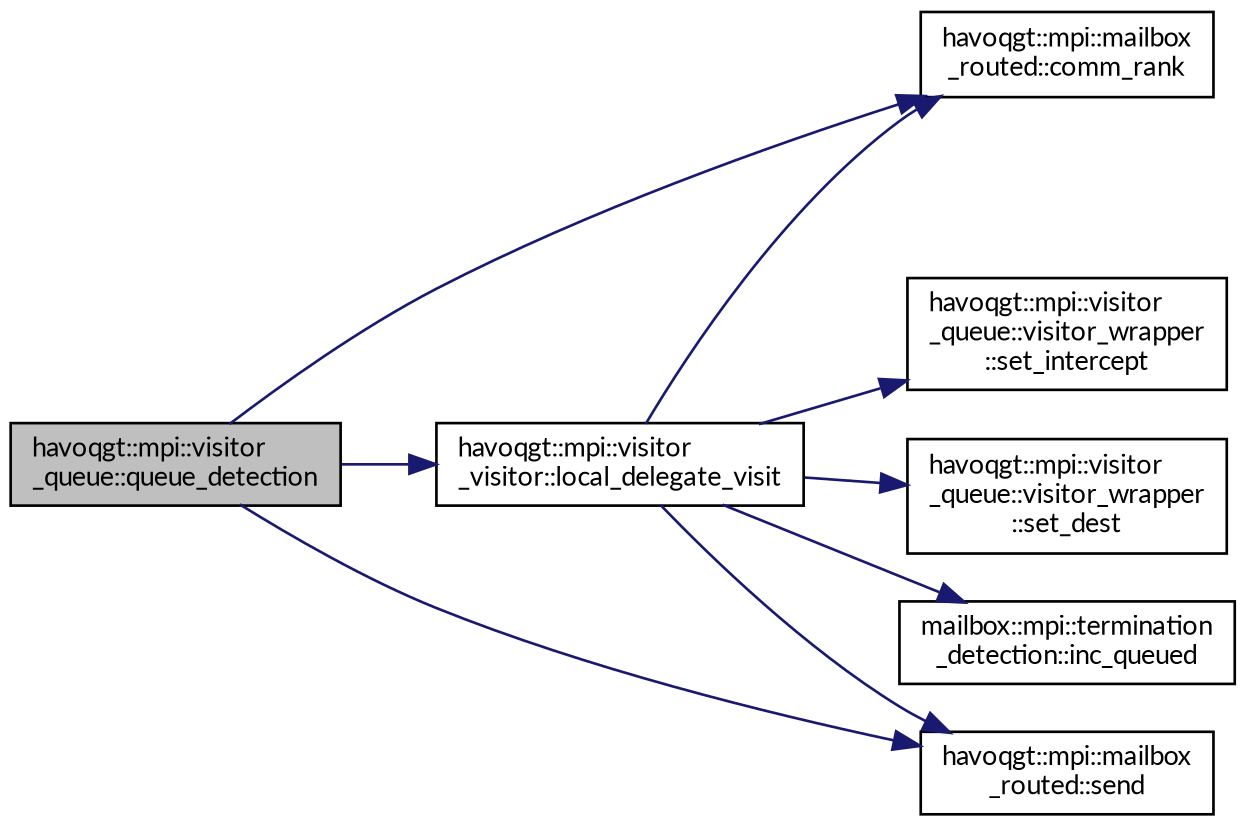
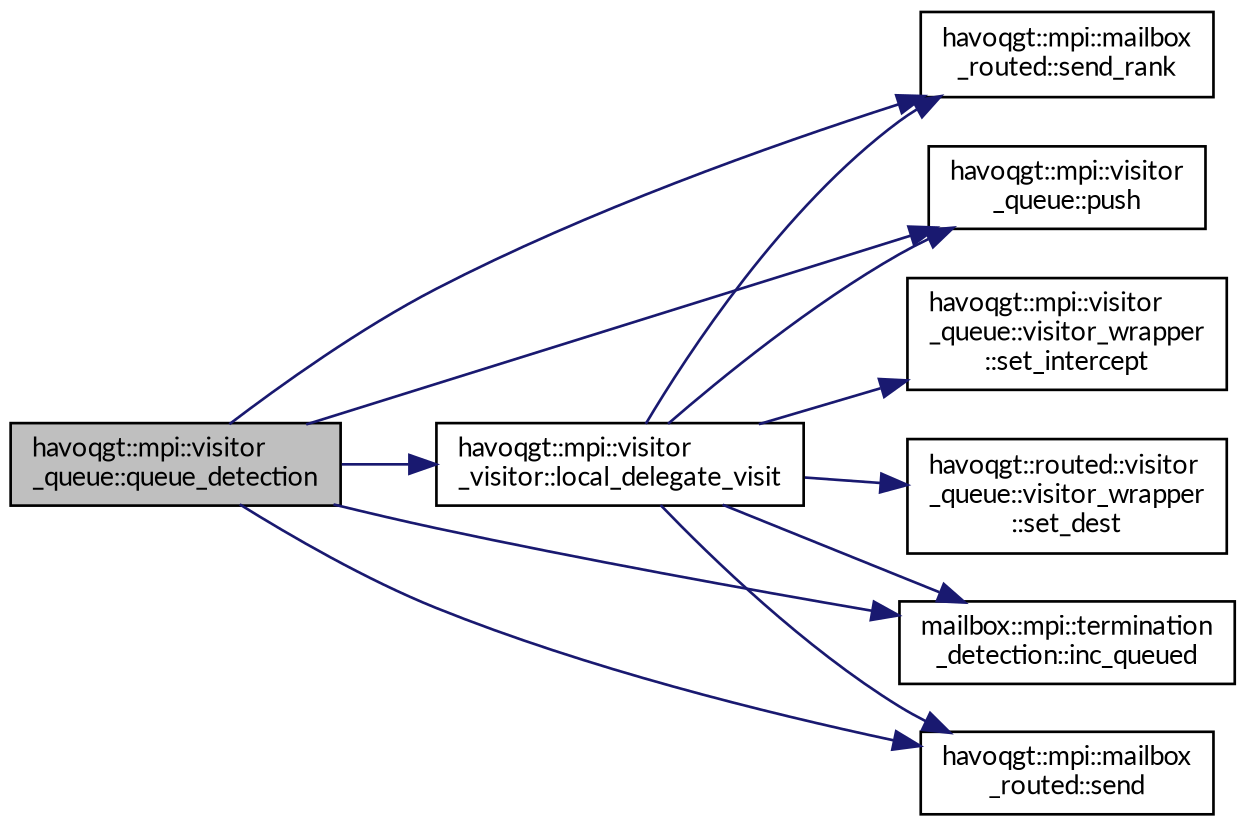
(1067, 55) -> (1067, 55)
none -> (1067, 188)
(1067, 496) -> (1067, 496)
none -> (602, 562)
